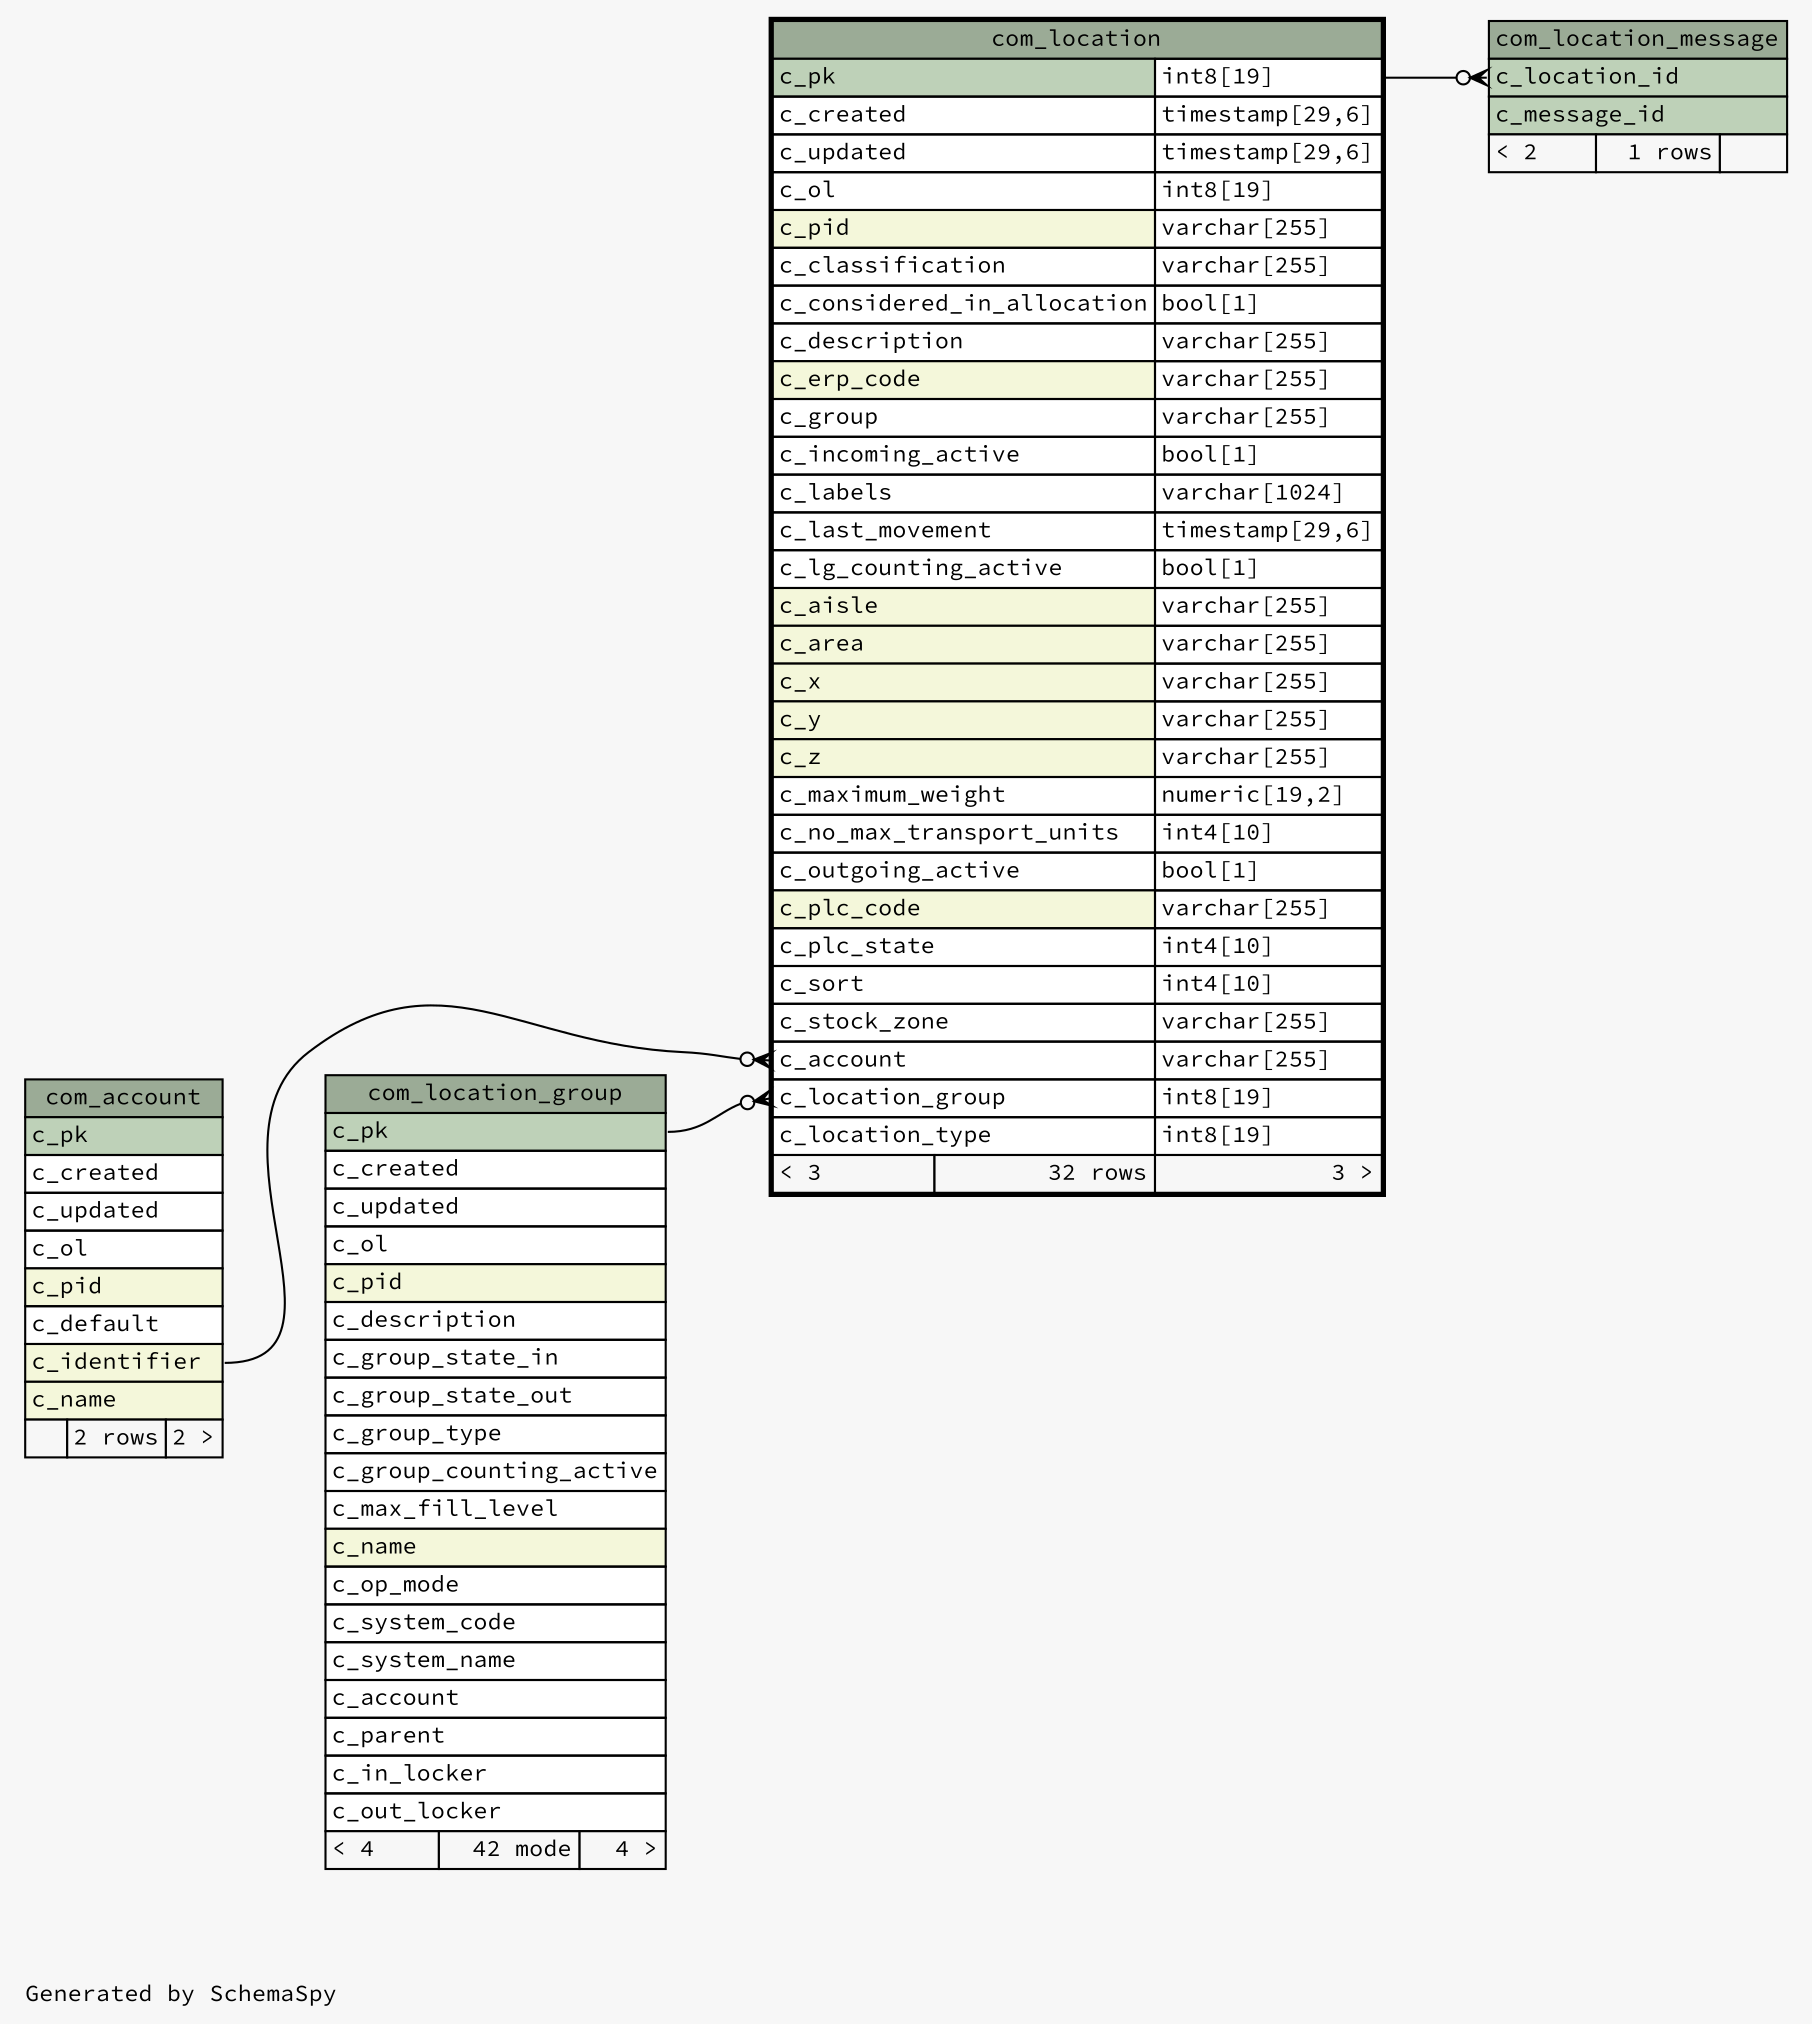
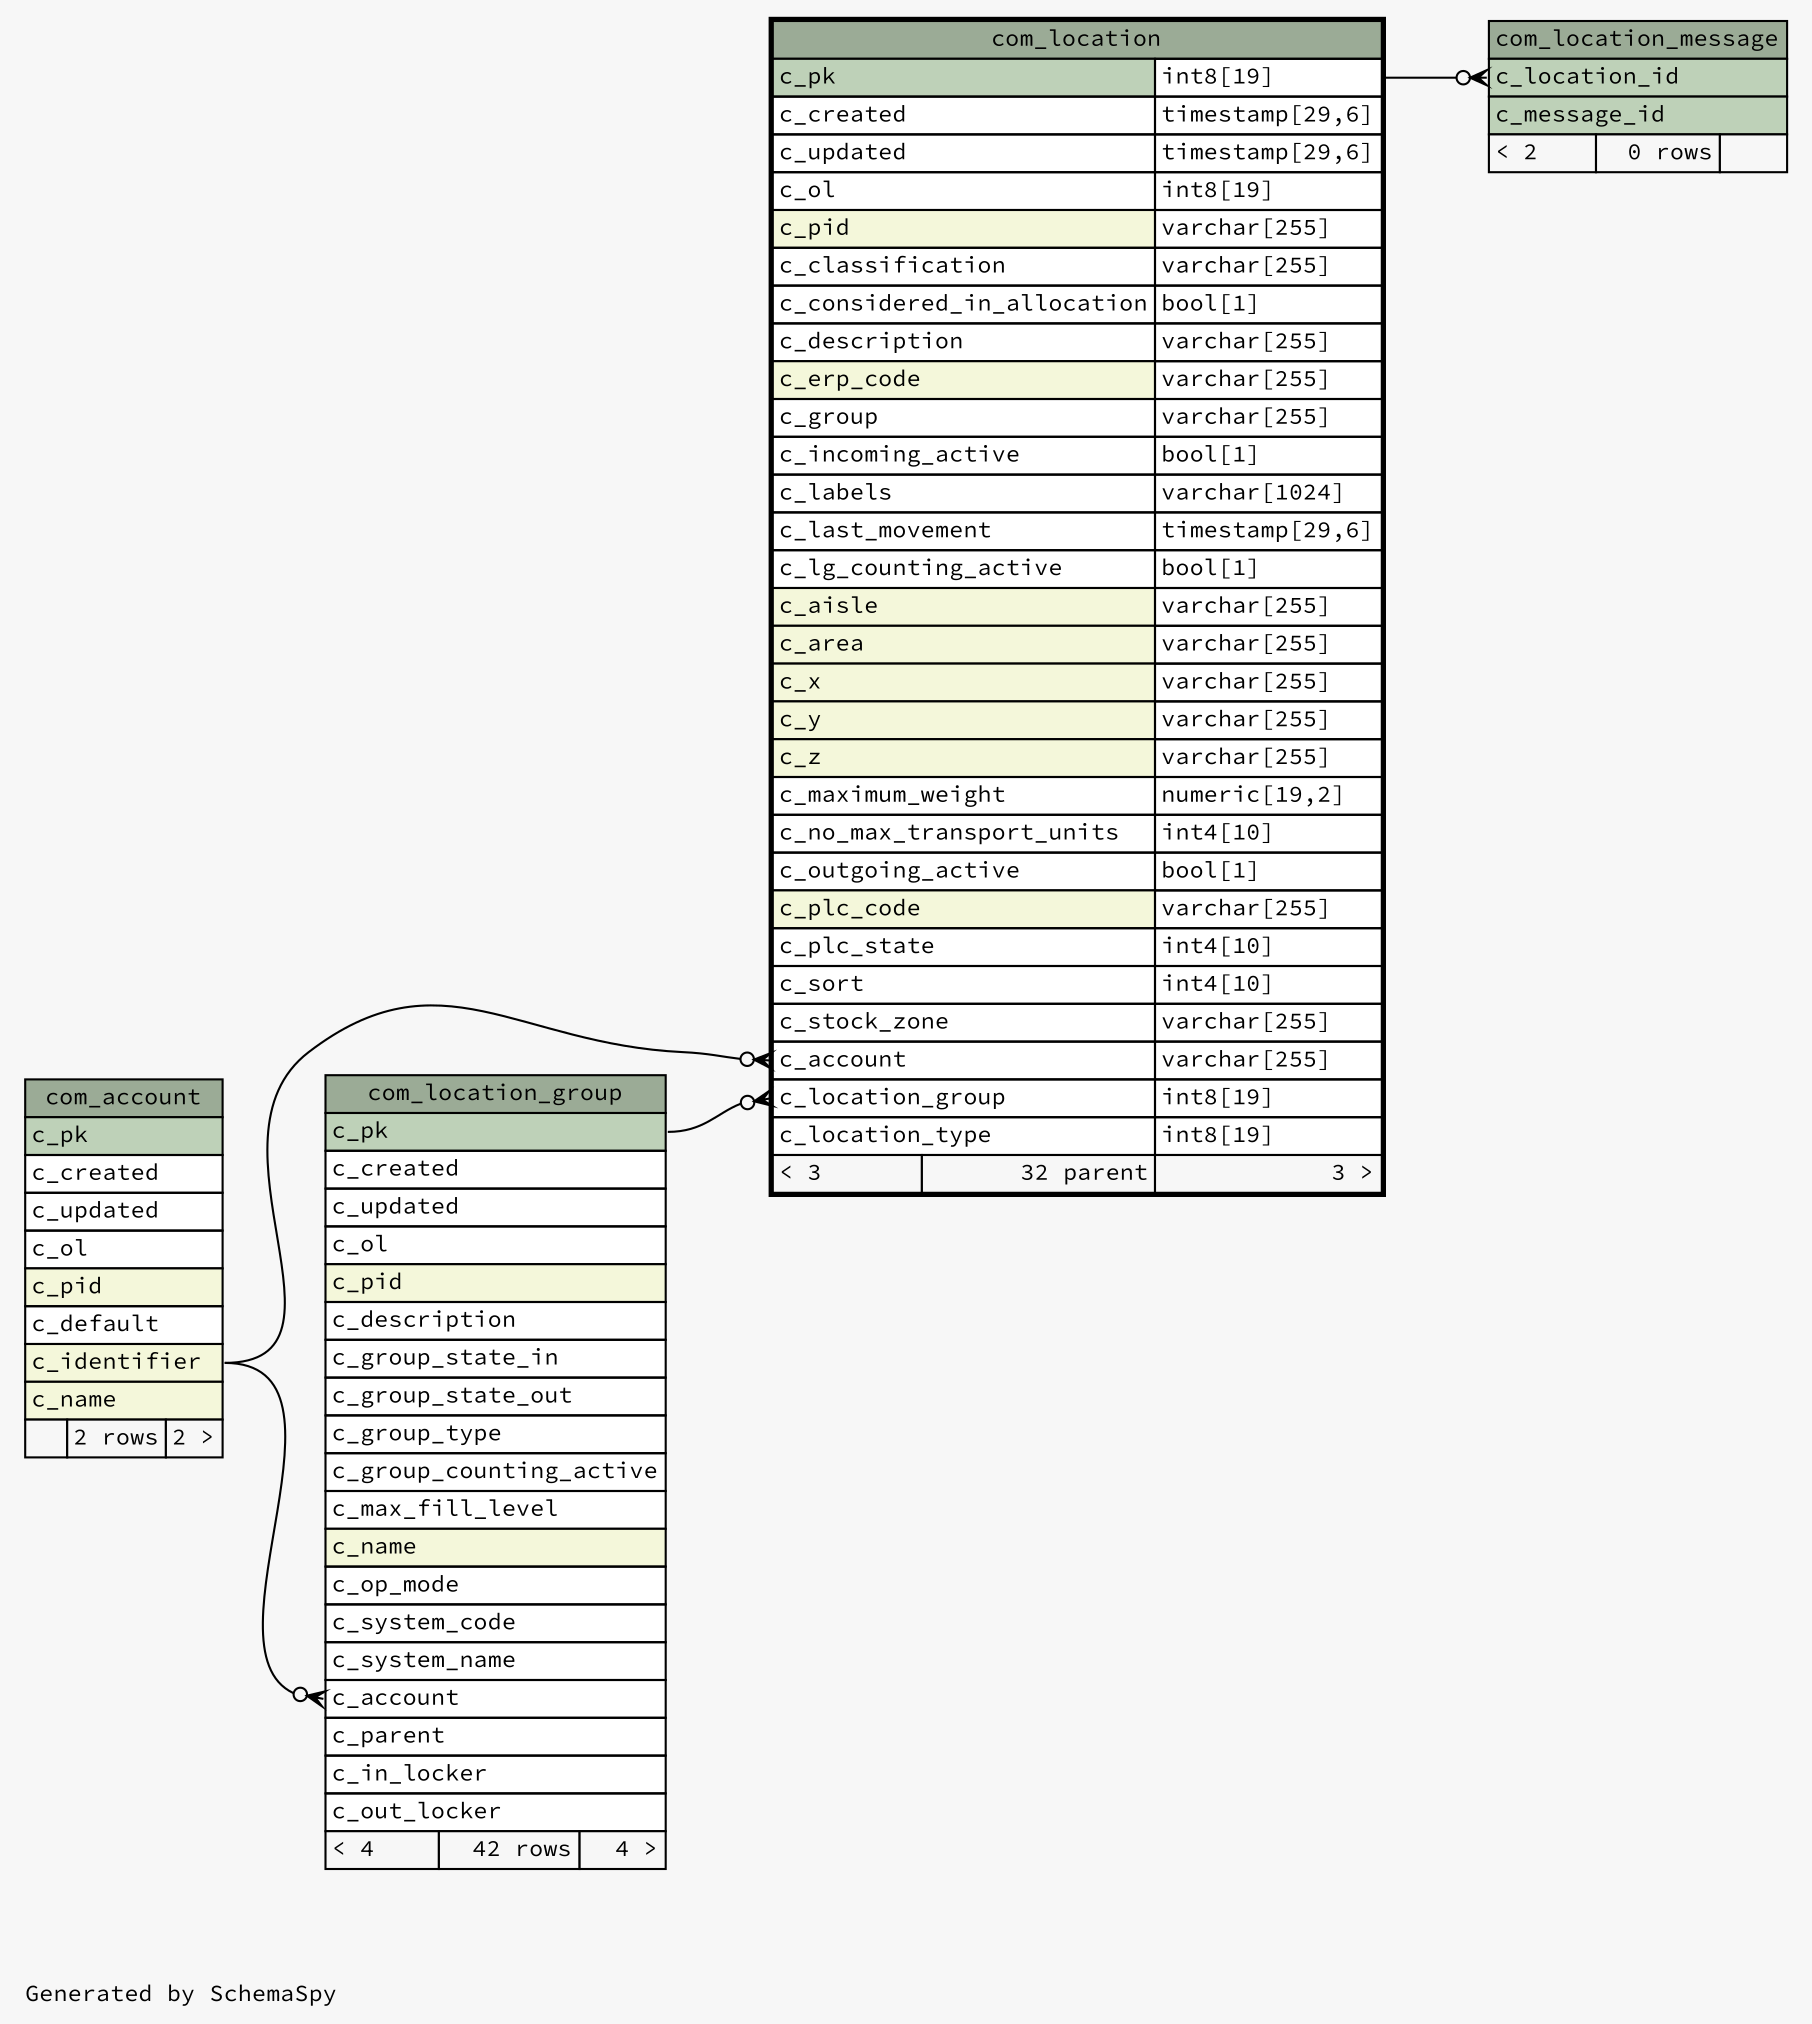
(1671, 152) -> (1671, 152)
(1098, 1173) -> (1085, 1173)
none -> (277, 1516)
(523, 1849) -> (523, 1849)
